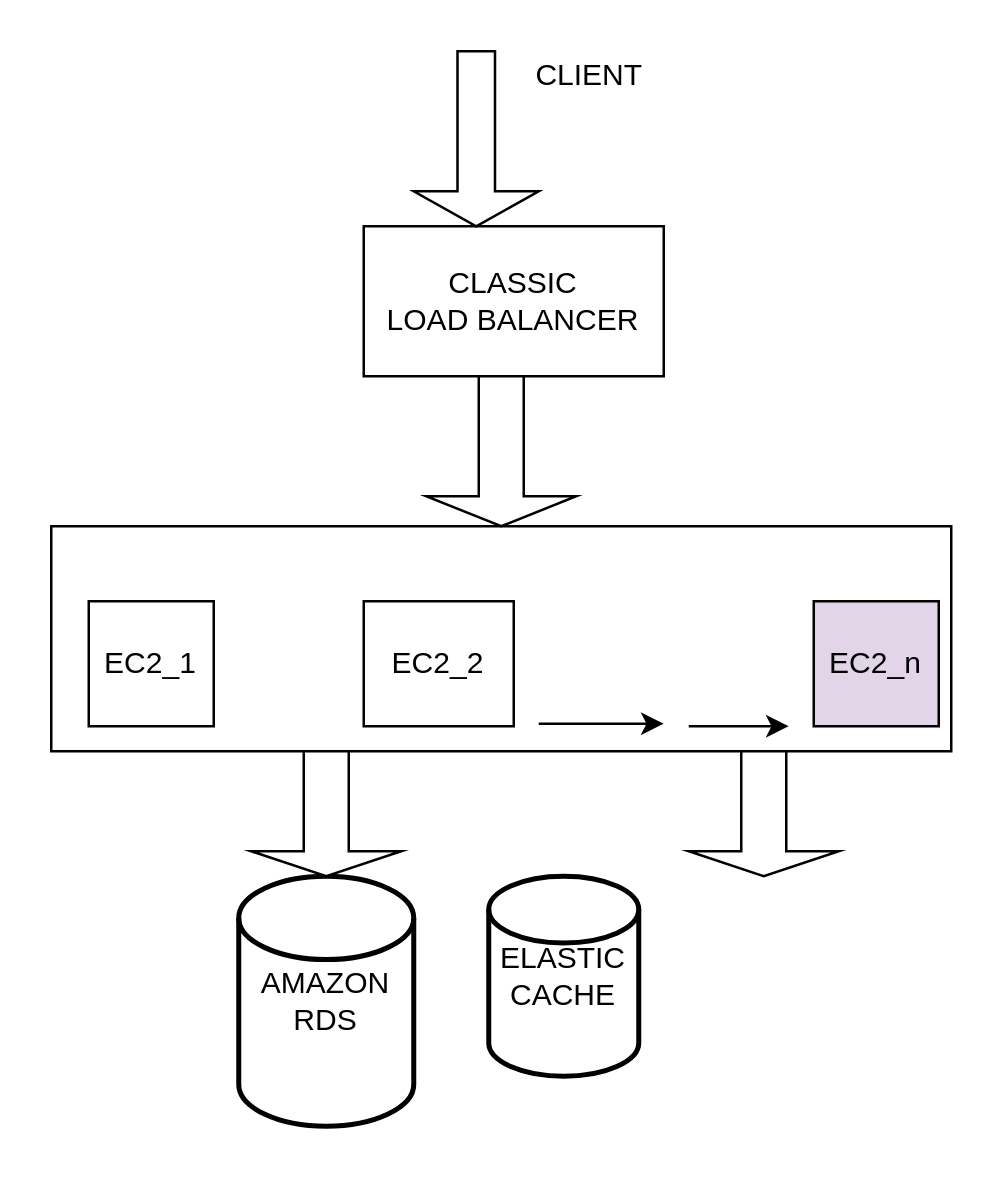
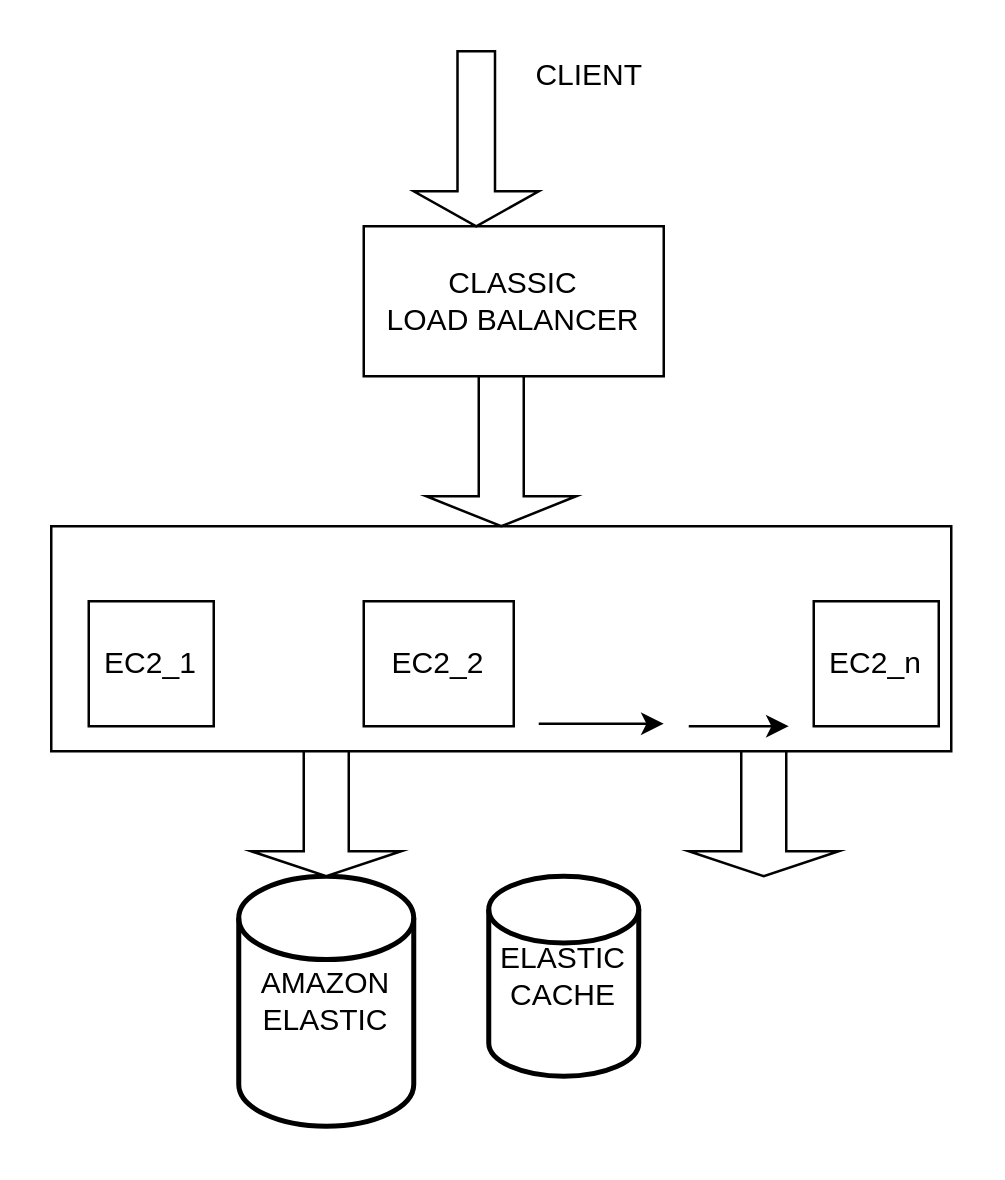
(876, 664) -> (876, 664)
(326, 1001) -> (326, 1001)
